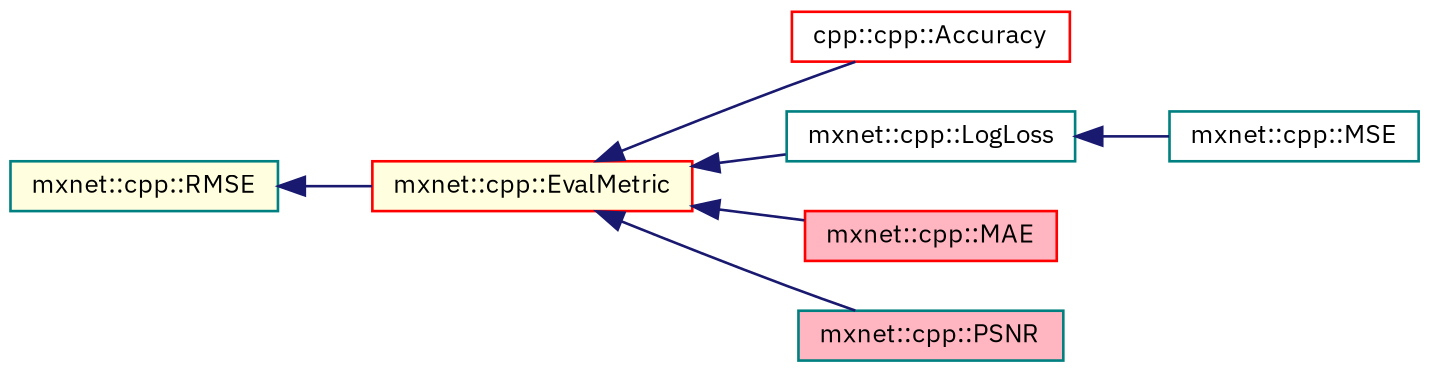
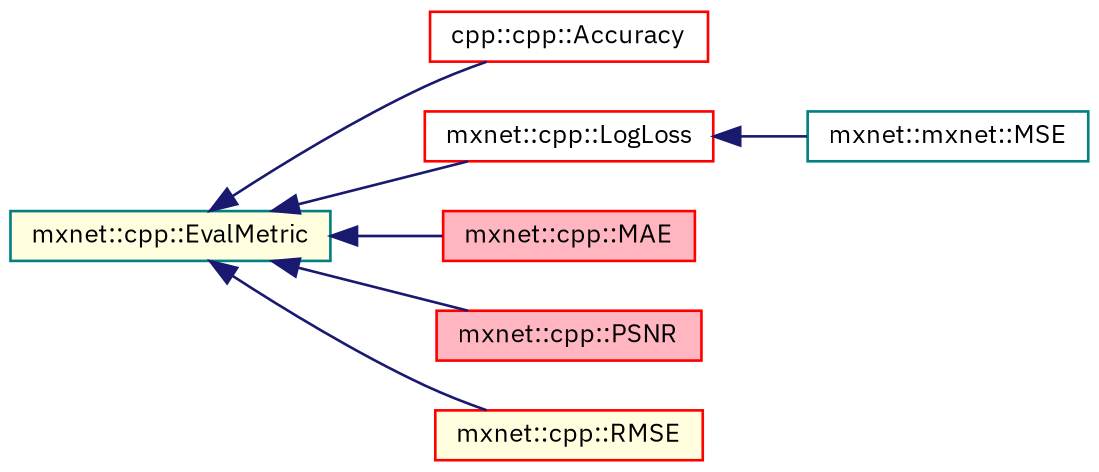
(931, 136) -> (569, 136)
(1294, 136) -> (948, 136)
(144, 186) -> (569, 435)
(339, 186) -> (356, 350)
(532, 186) -> (170, 236)
(931, 336) -> (569, 336)
